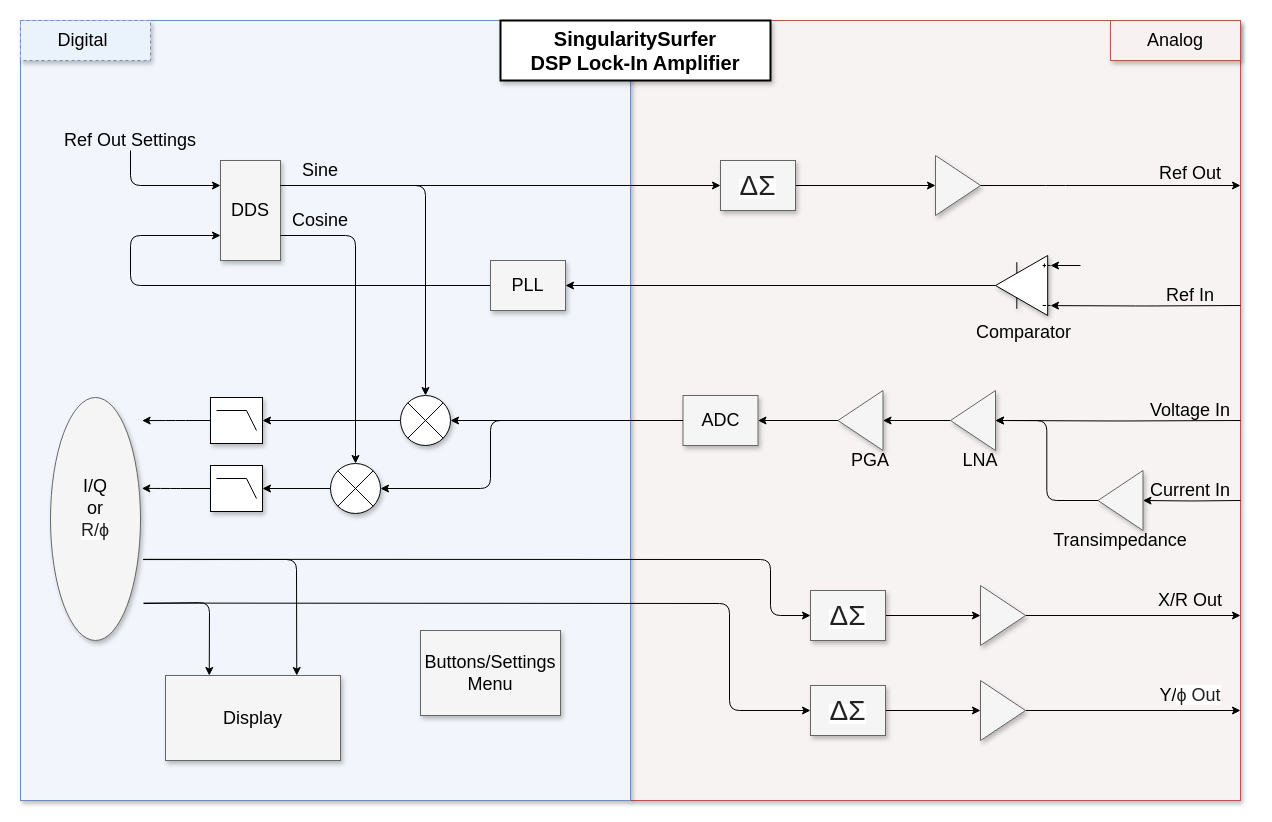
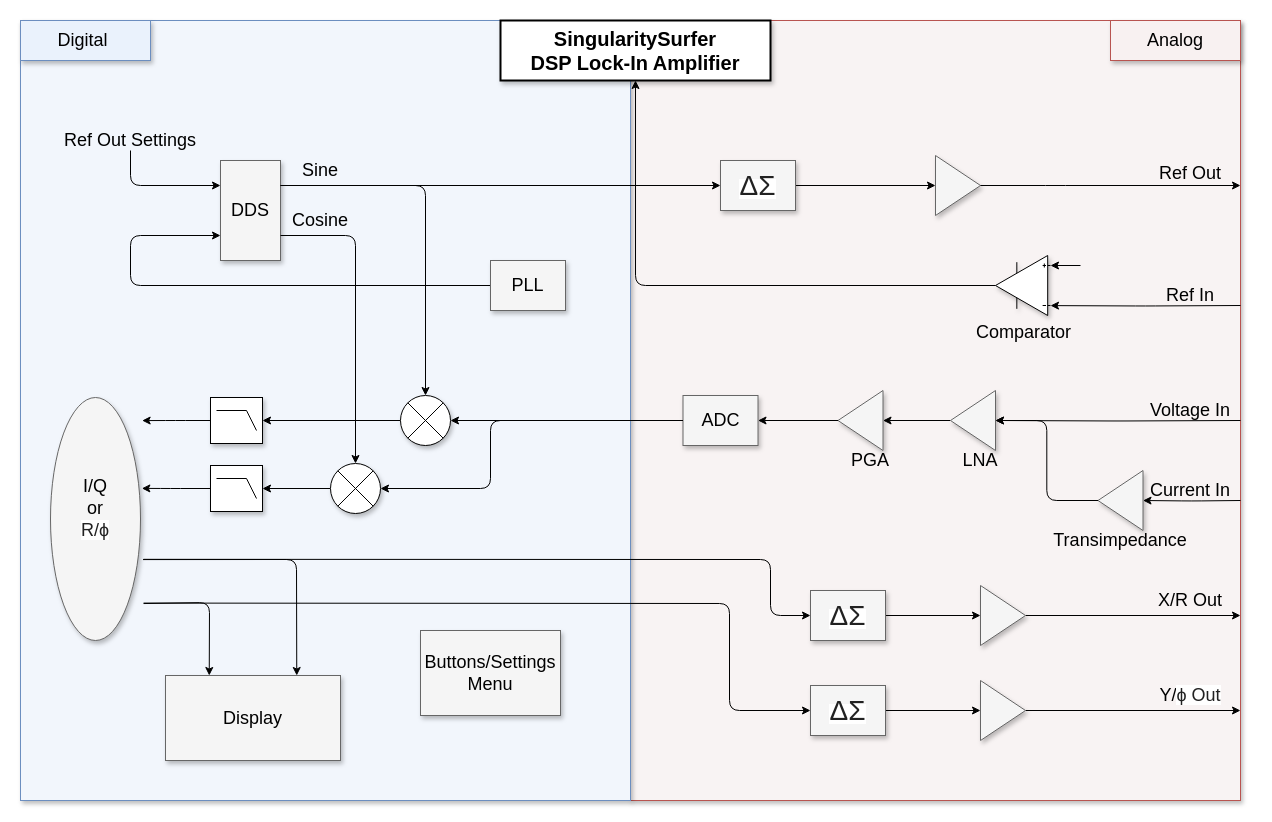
(86, 41) -> (86, 41)
(608, 286) -> (636, 187)
